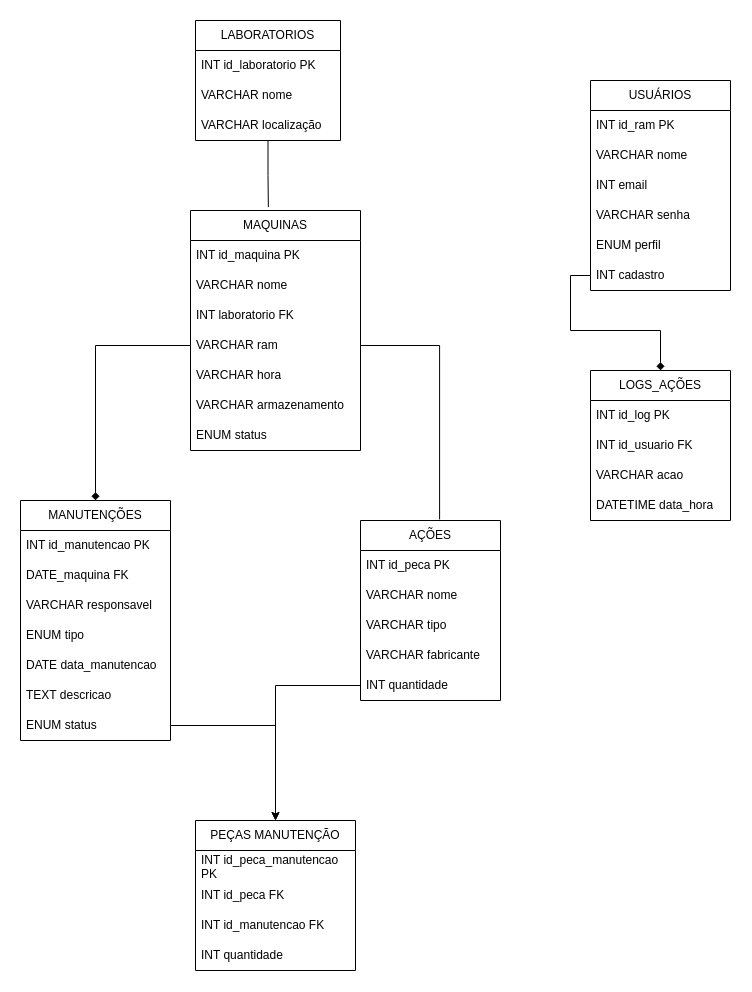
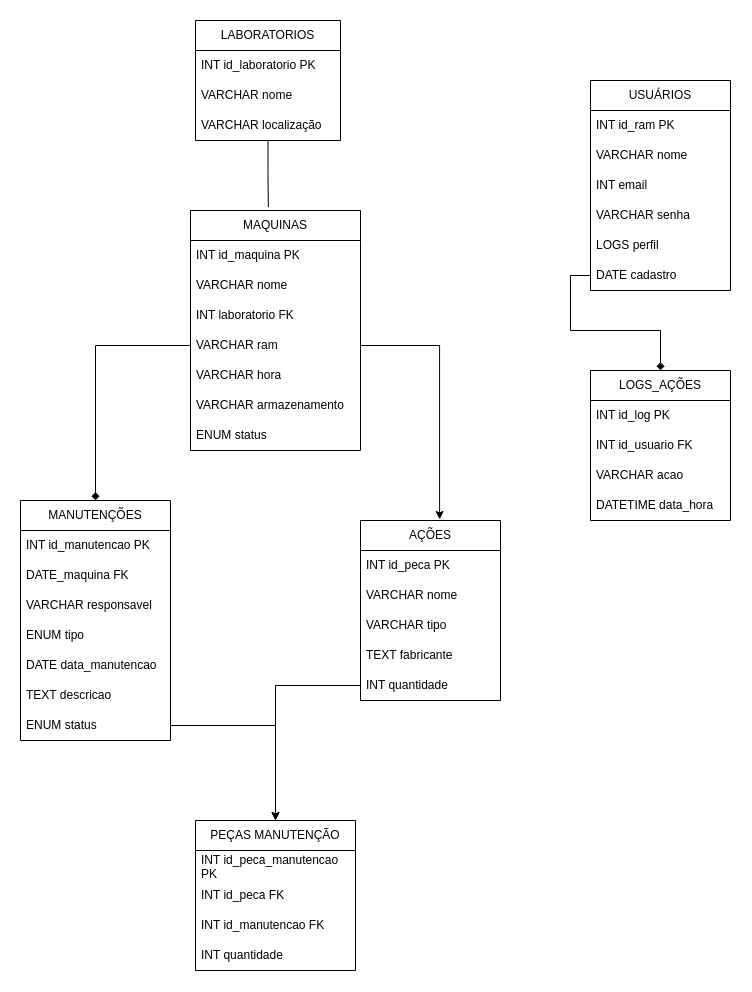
(629, 246) -> (629, 246)
(635, 276) -> (639, 276)
(440, 513) -> (440, 511)
(424, 656) -> (414, 656)
